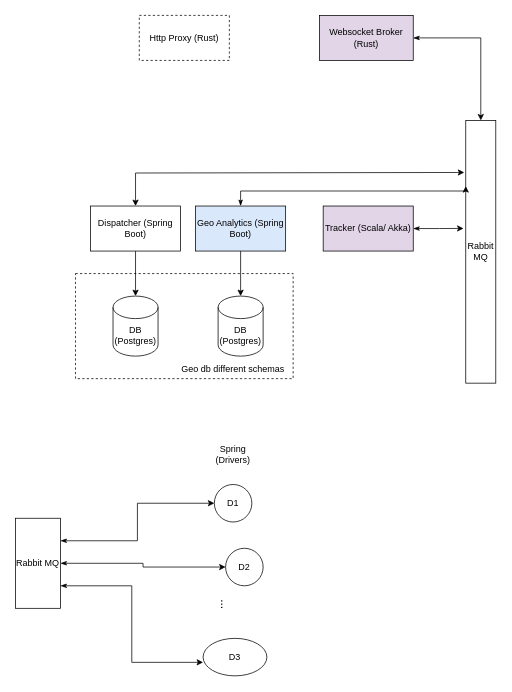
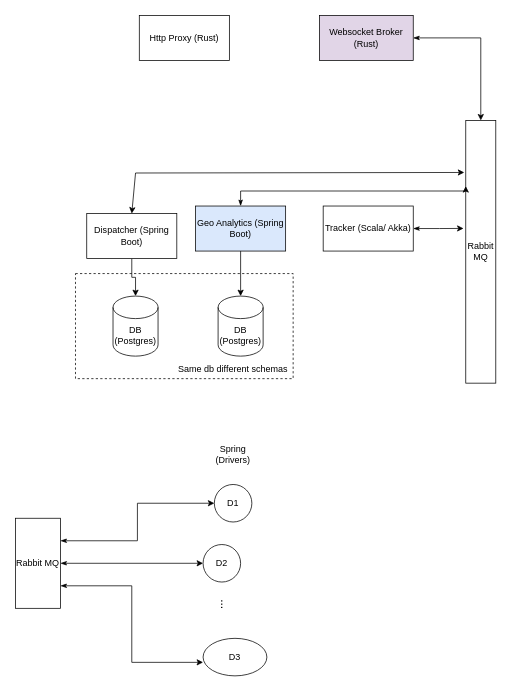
(184, 38) -> (184, 38)
(135, 228) -> (132, 236)
(368, 228) -> (368, 228)
(233, 375) -> (233, 375)
(244, 567) -> (222, 563)
